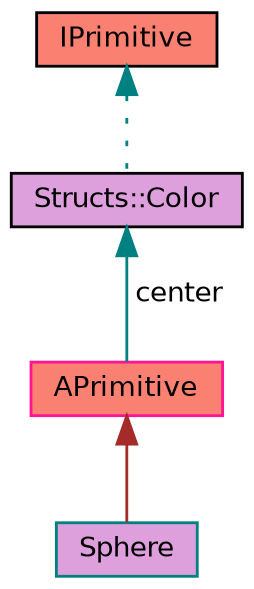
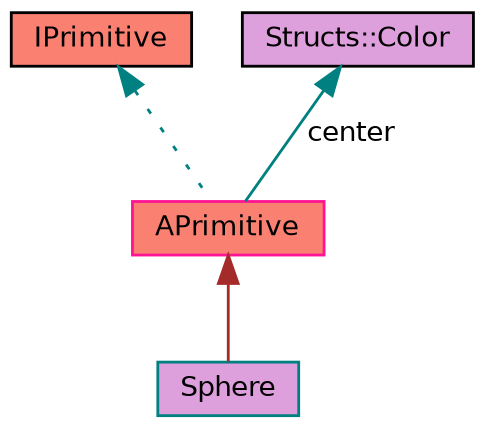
(127, 134) -> (173, 146)
